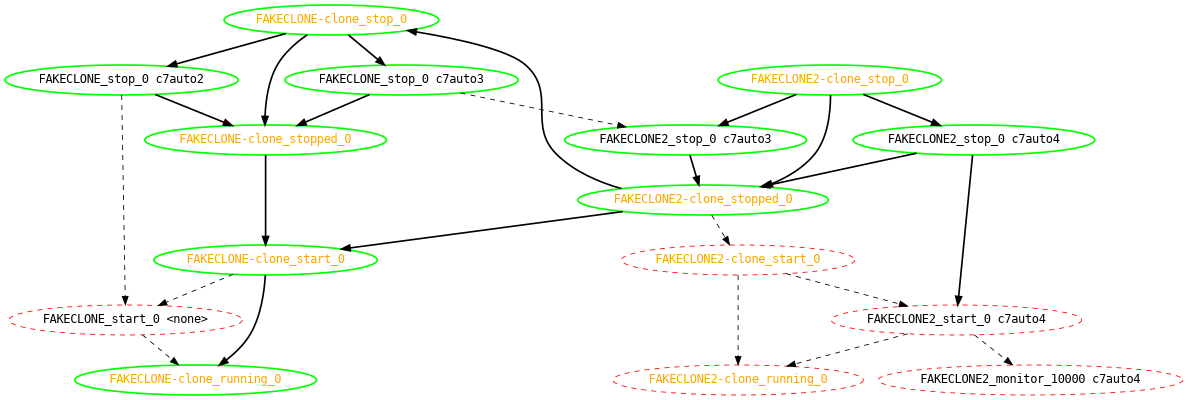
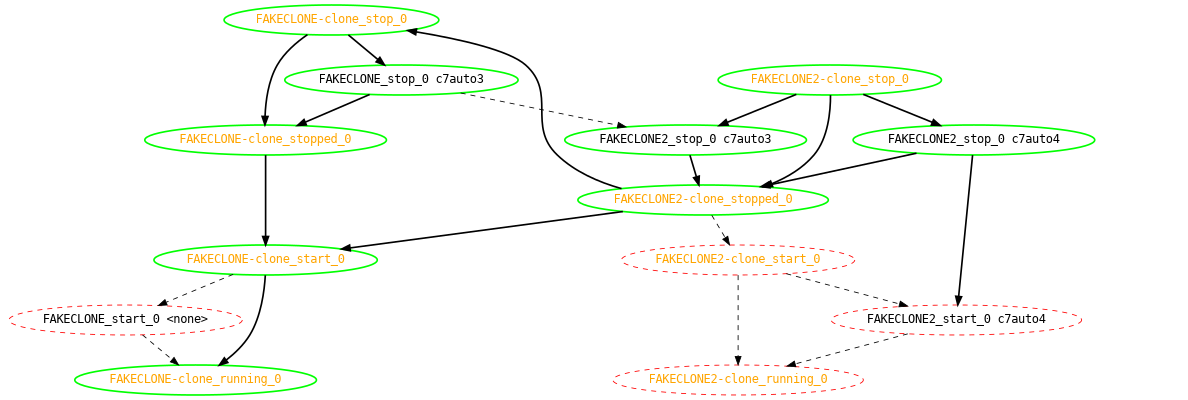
(121, 80) -> none
(1031, 380) -> none
